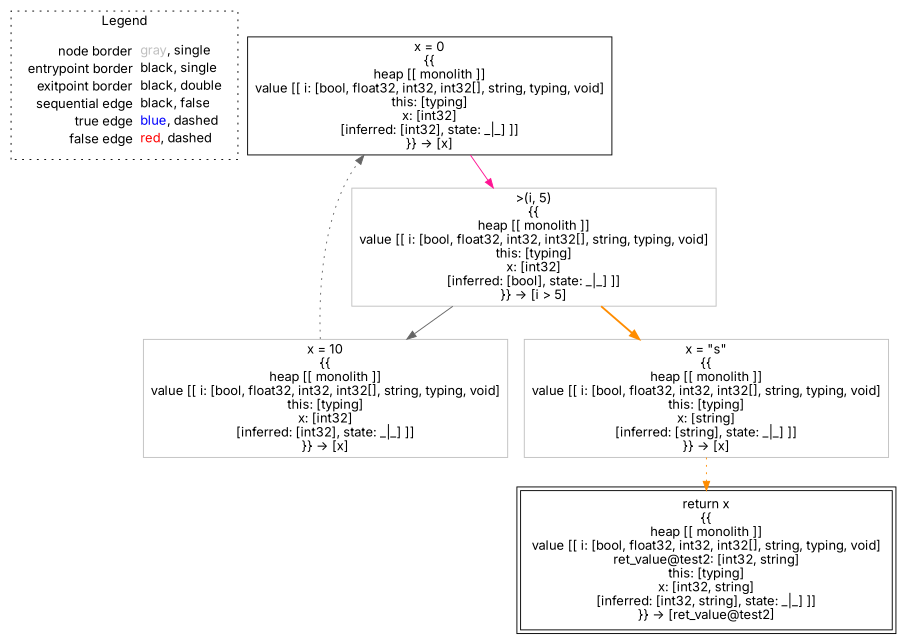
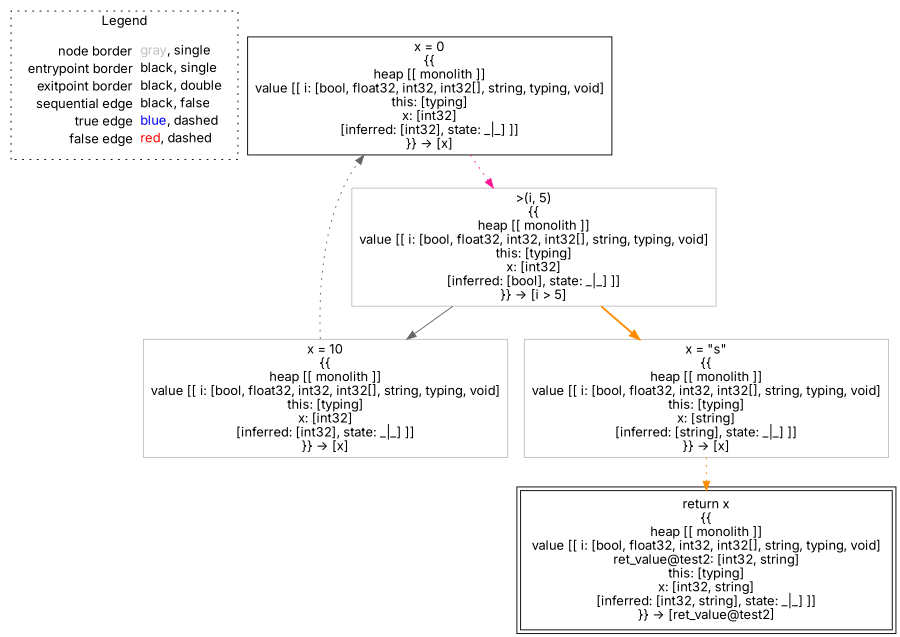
(479, 168) -> (479, 168)
